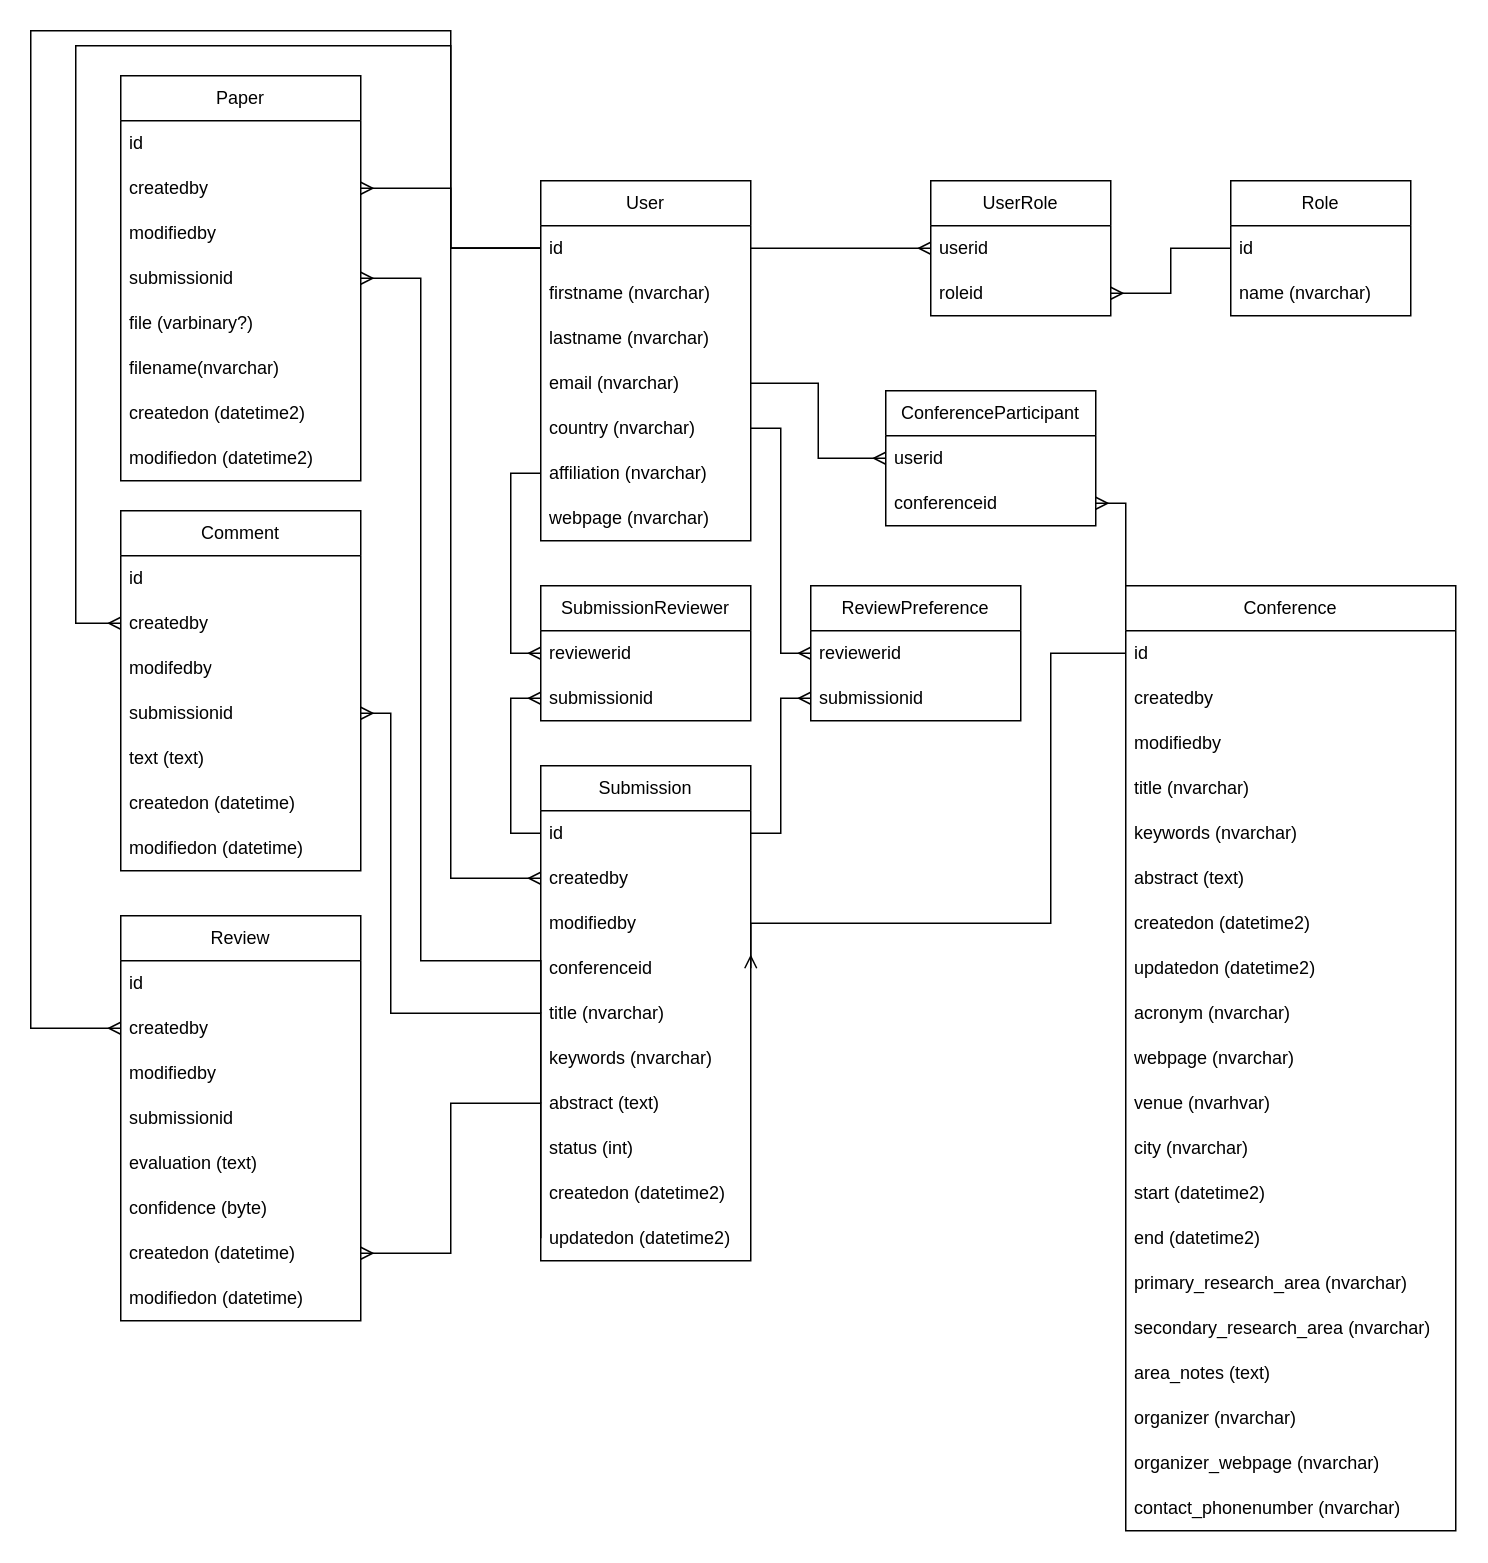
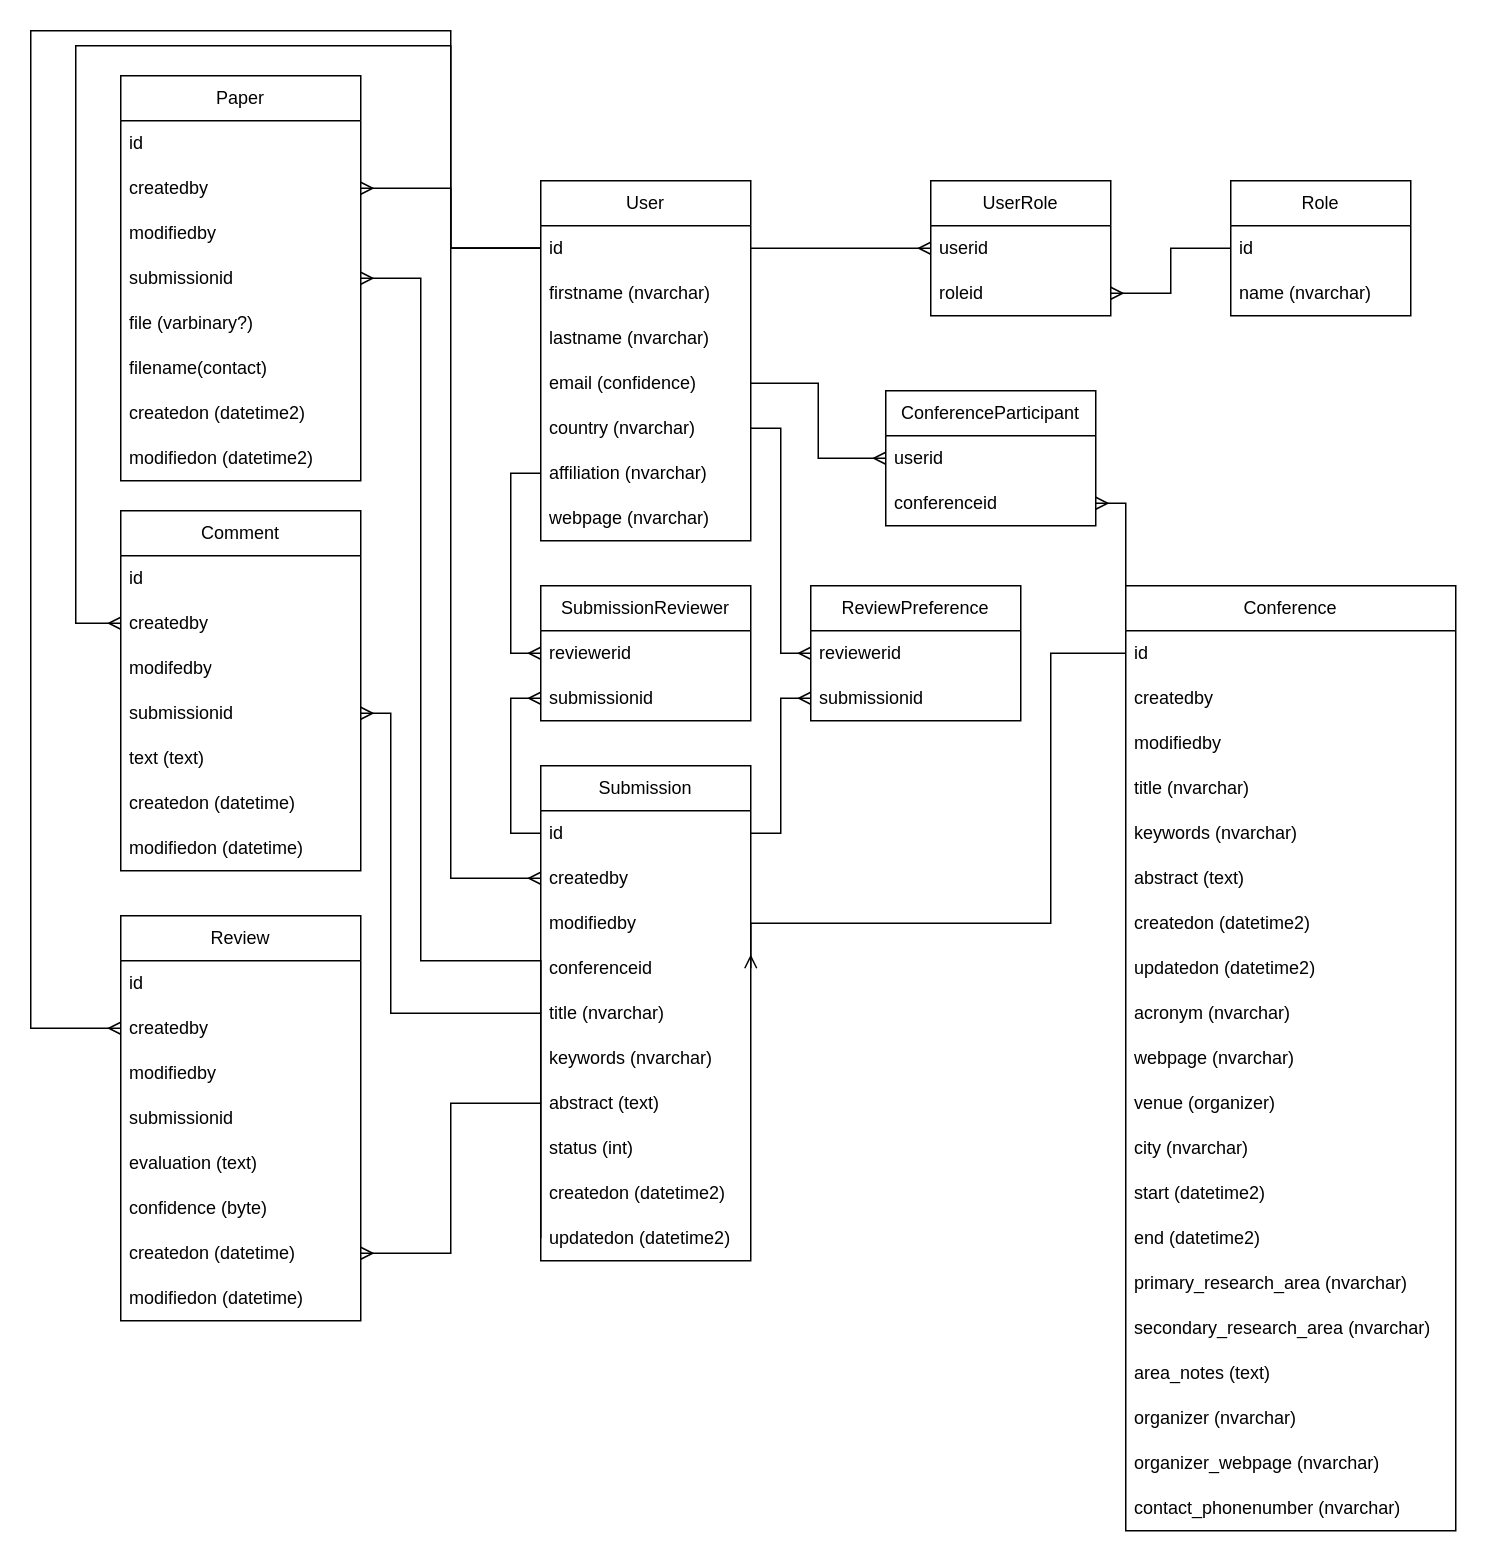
(216, 368) -> (211, 368)
(623, 383) -> (631, 383)
(1213, 1103) -> (1216, 1103)
